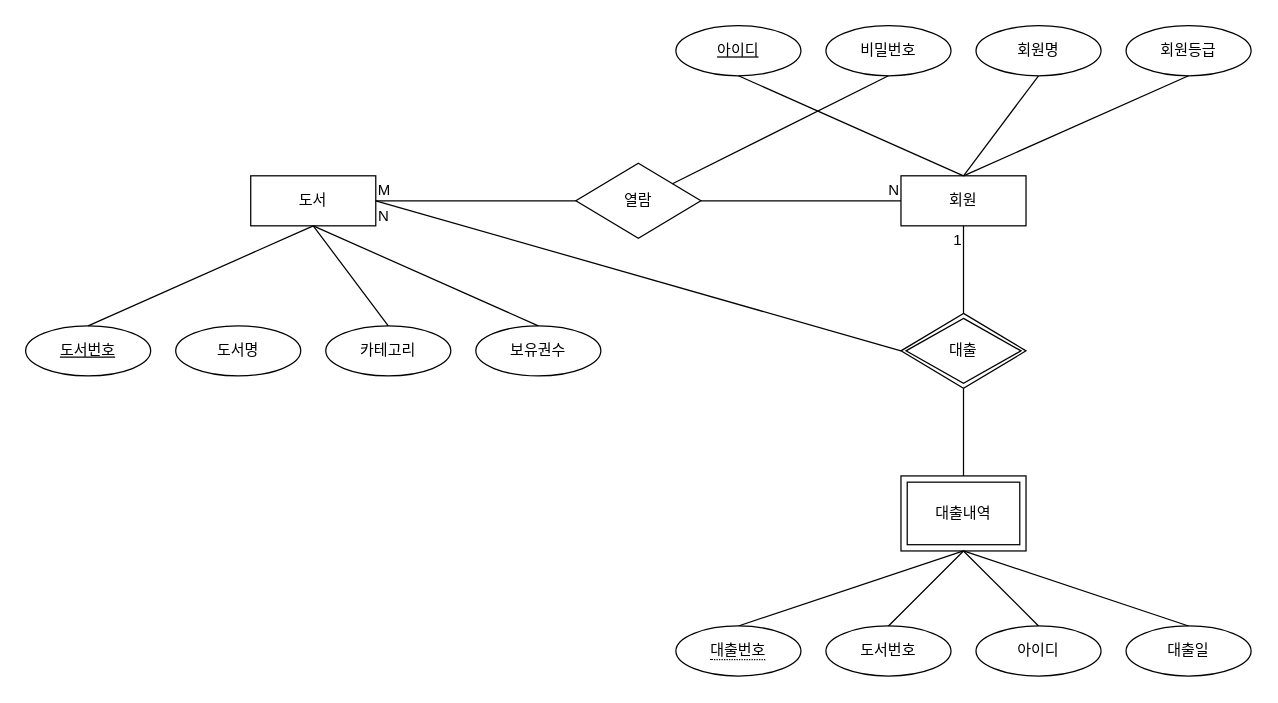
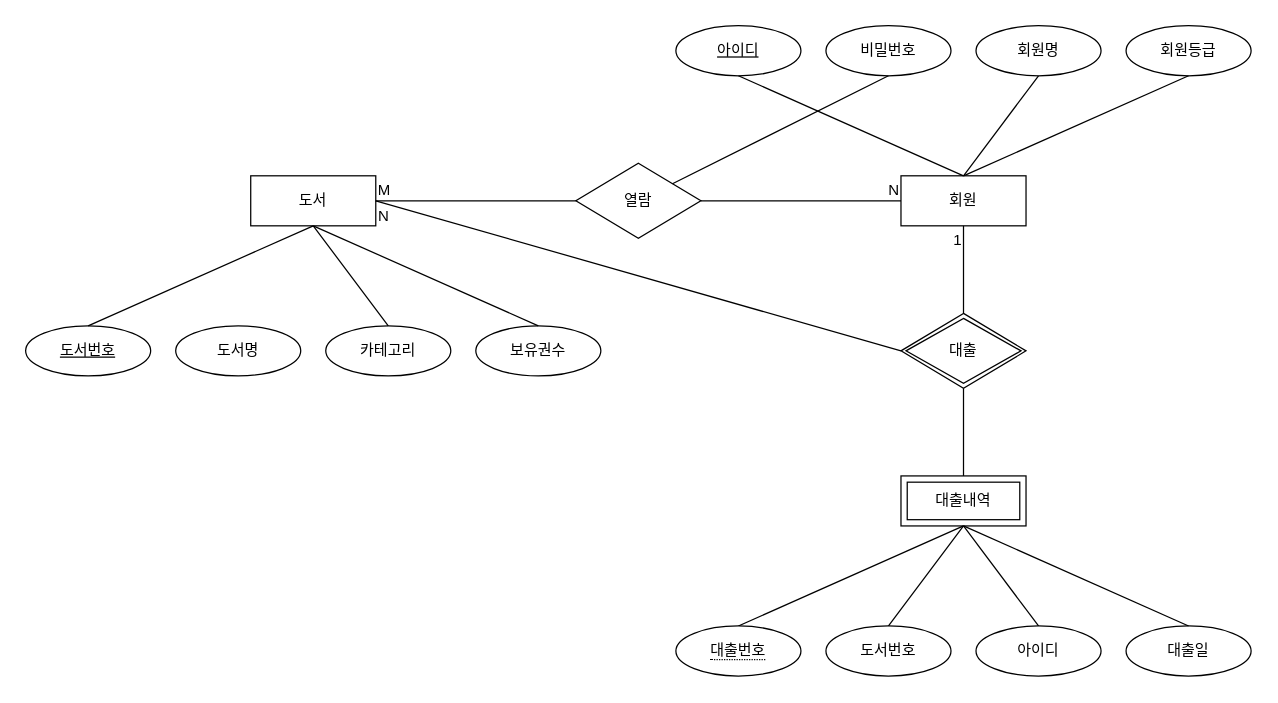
(963, 513) -> (963, 501)
